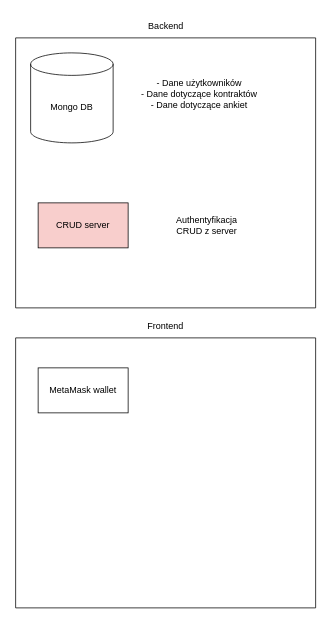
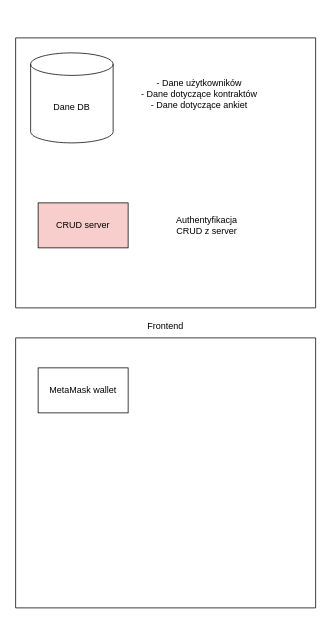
(165, 27) -> none
(72, 108) -> (72, 108)
